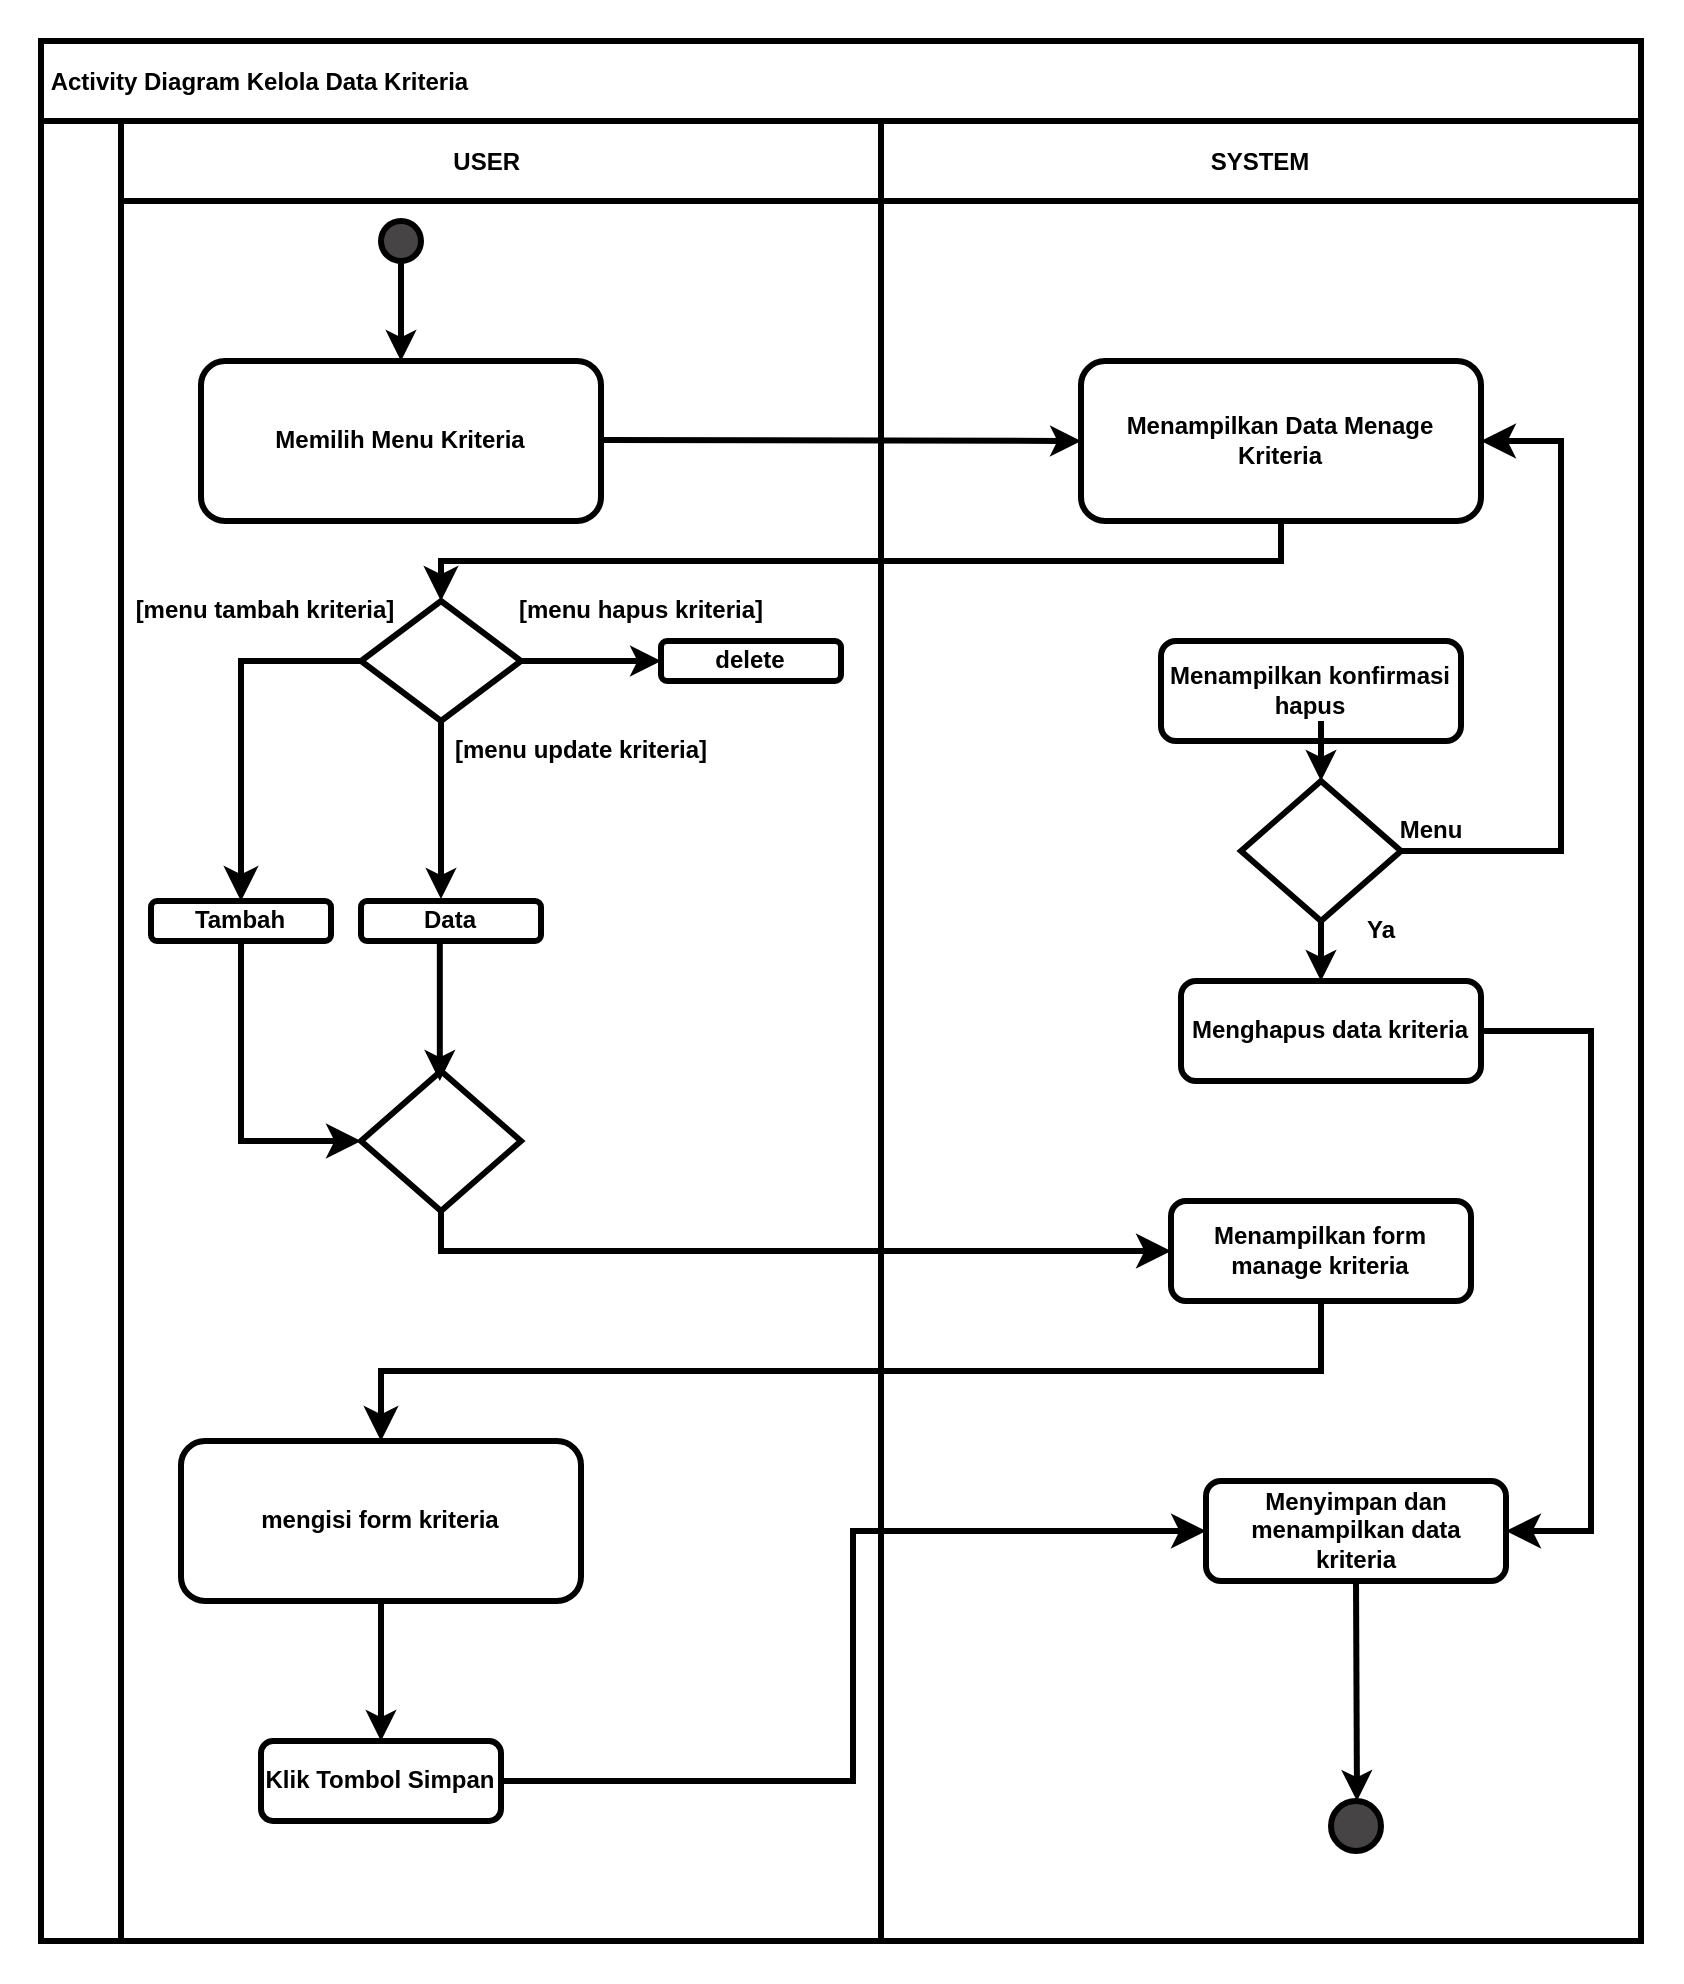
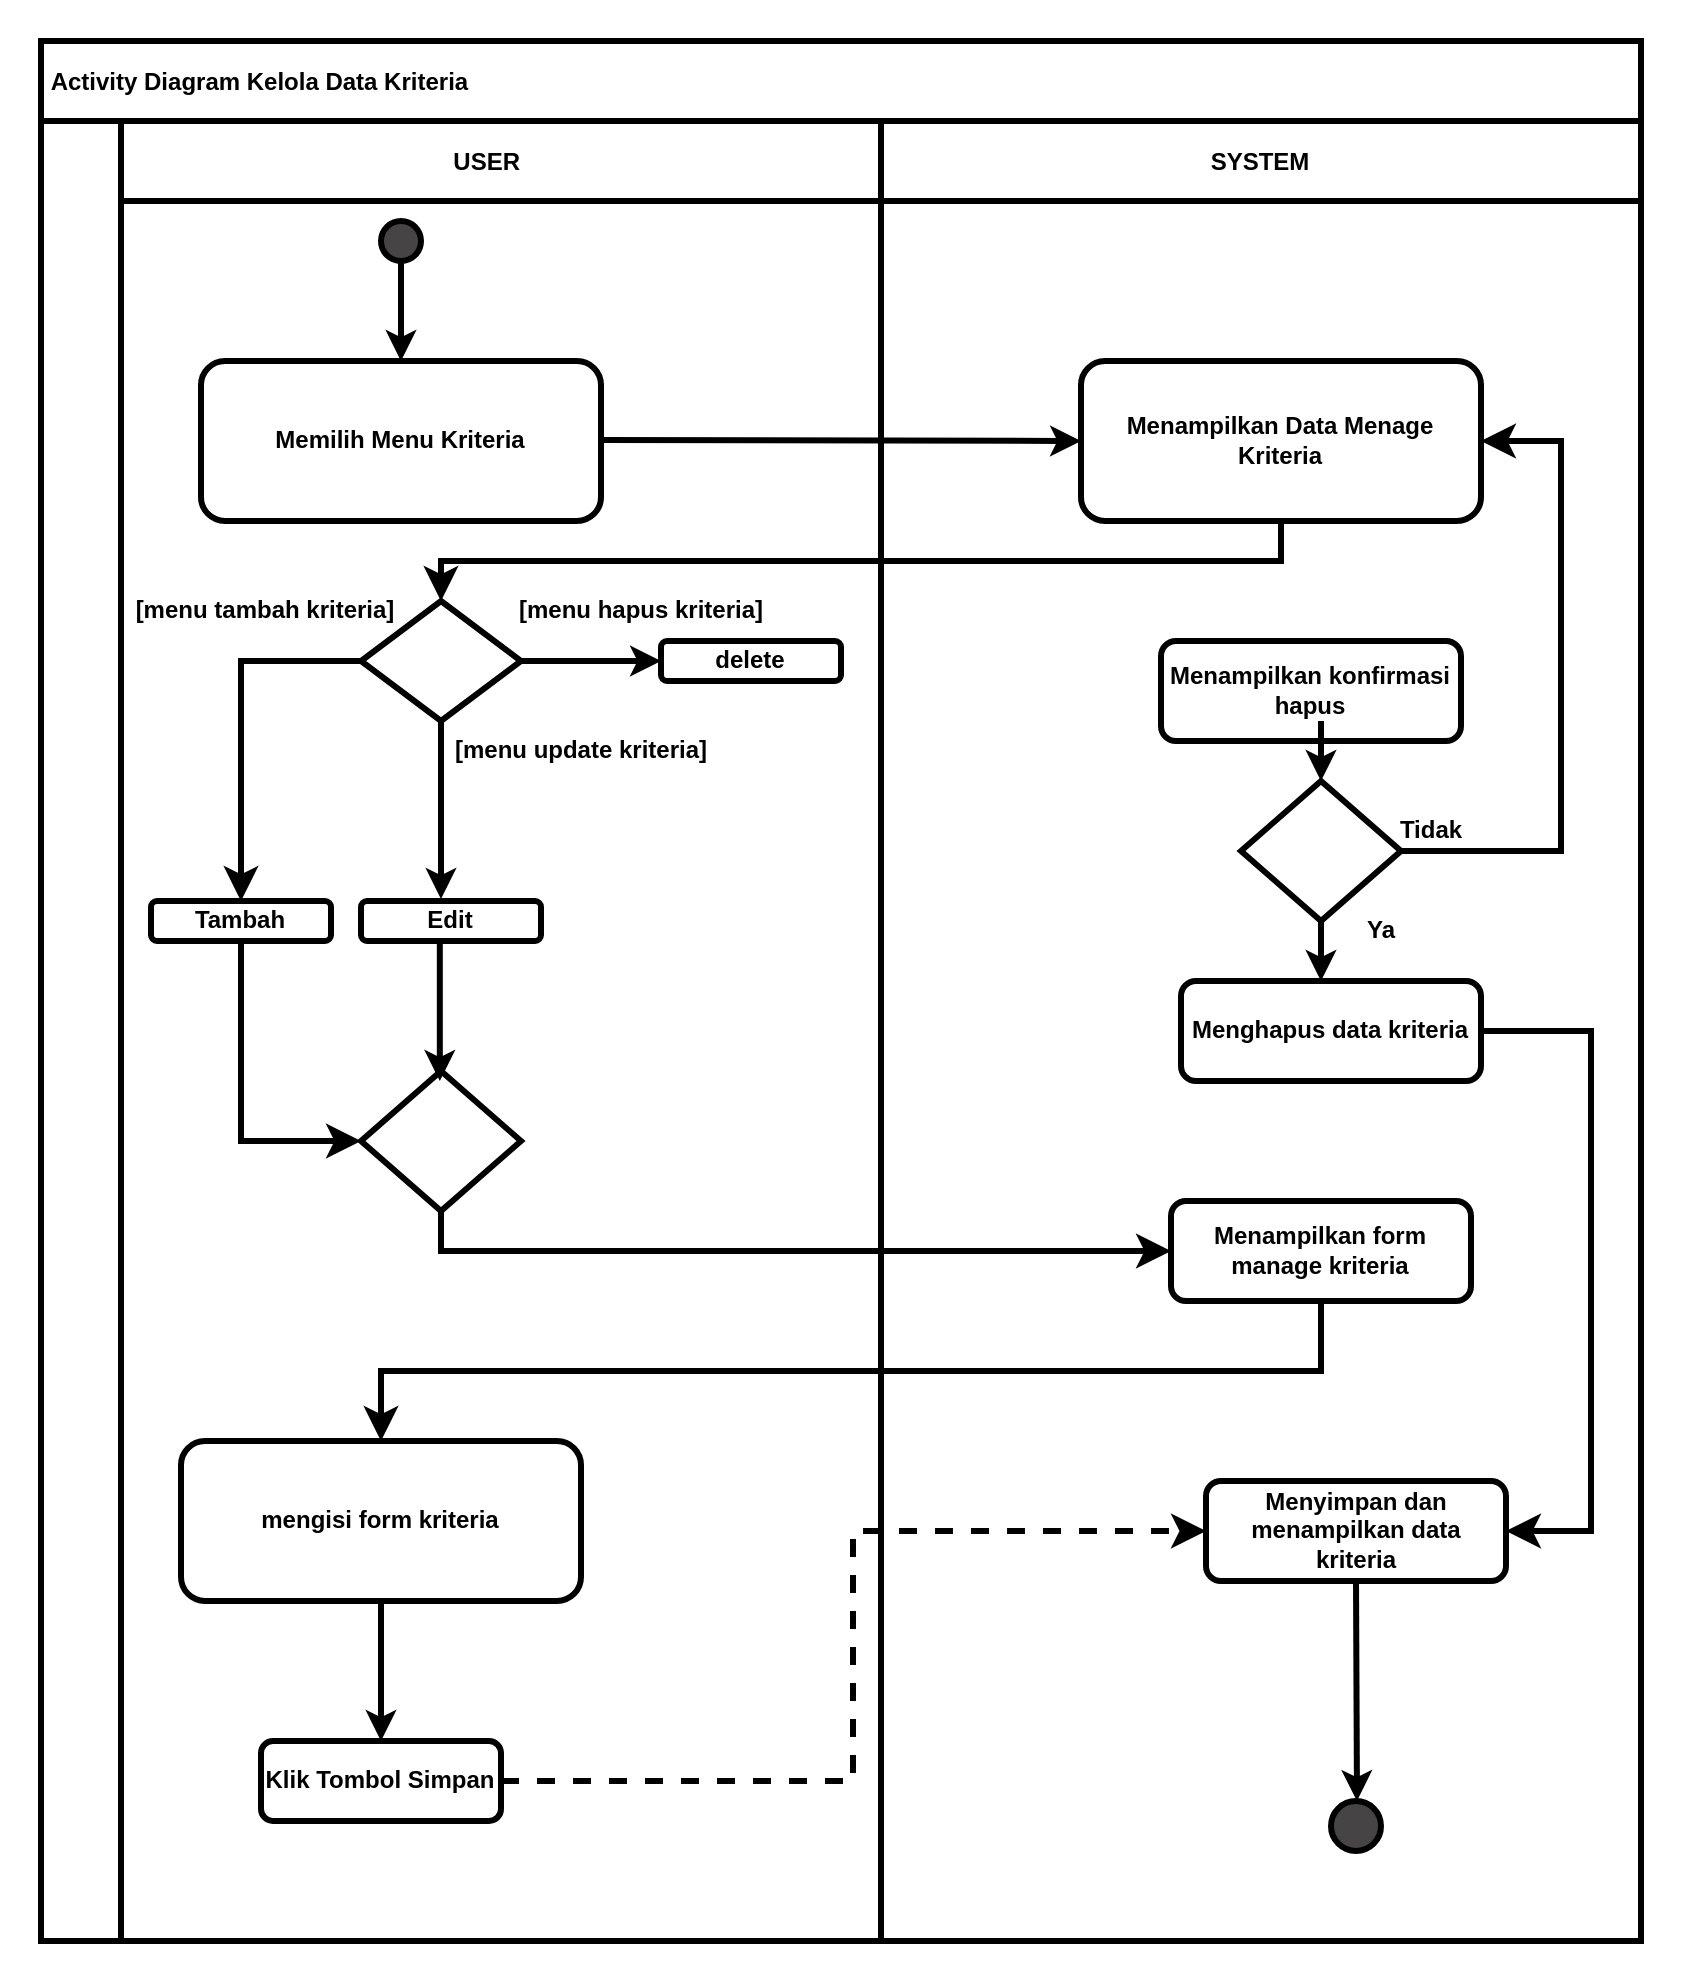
(1432, 831) -> (1432, 831)
(451, 921) -> (451, 921)
(852, 1781) -> (852, 1781)
